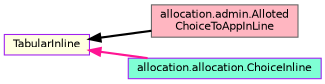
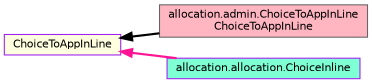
(225, 21) -> (264, 21)
(47, 45) -> (63, 45)
